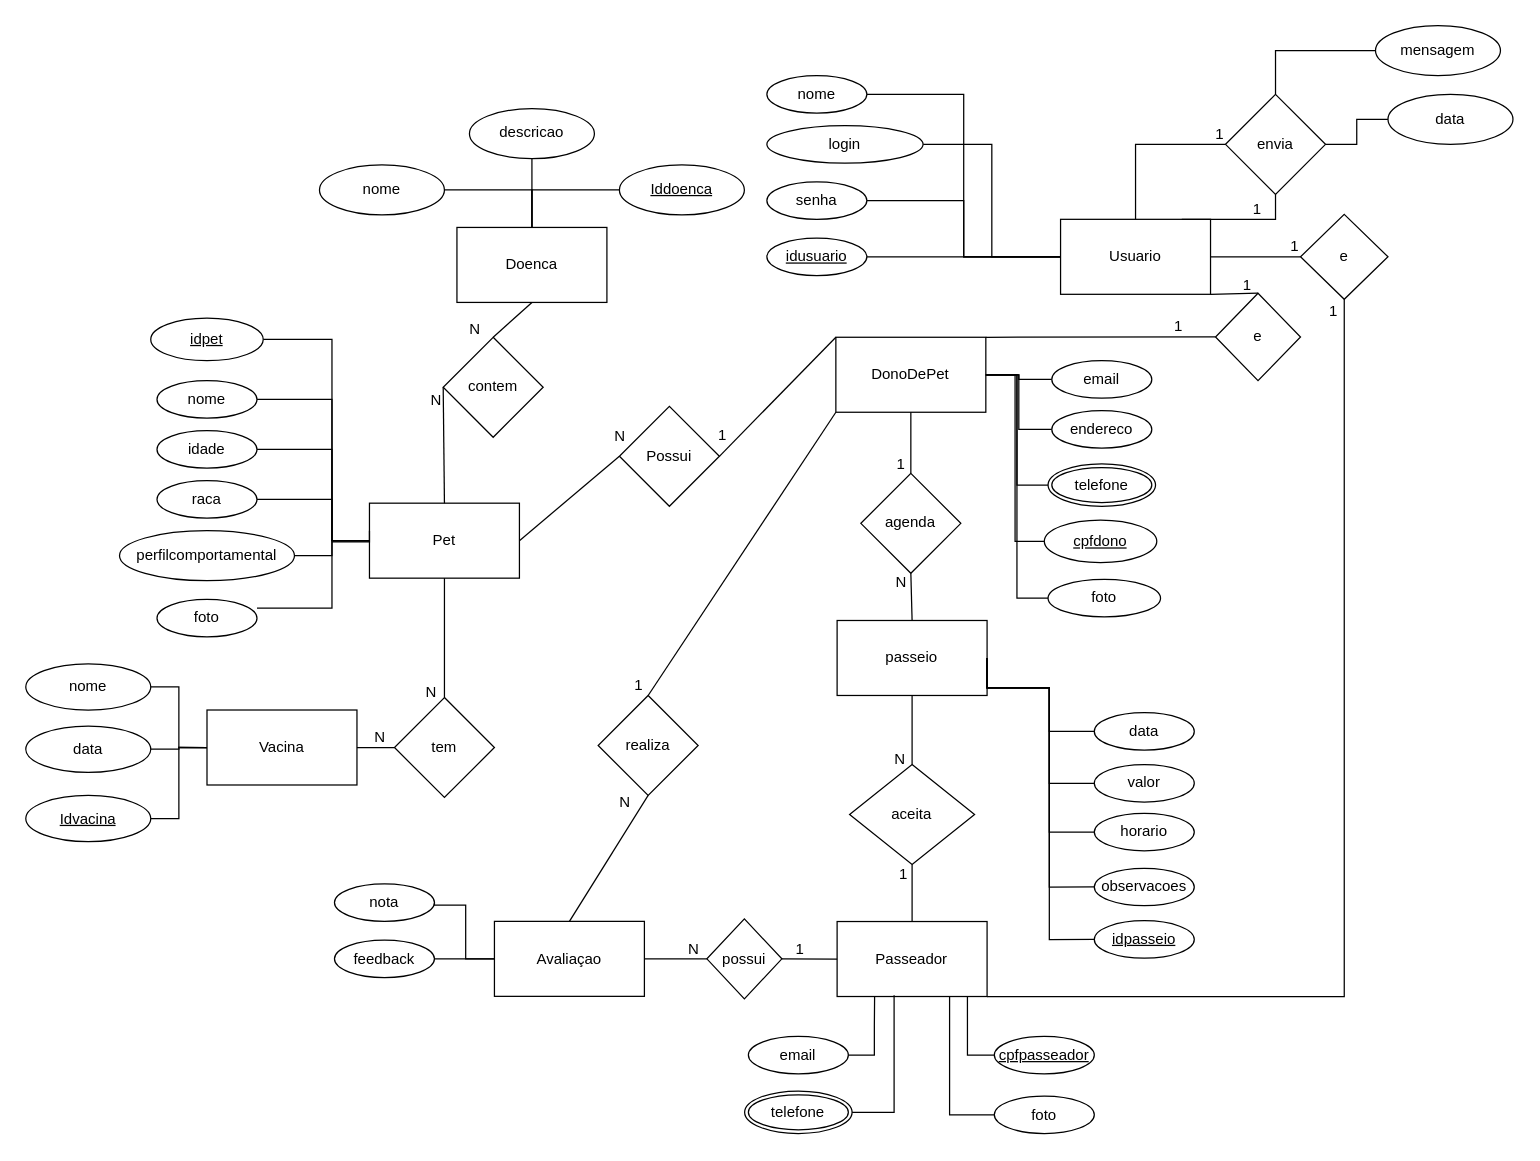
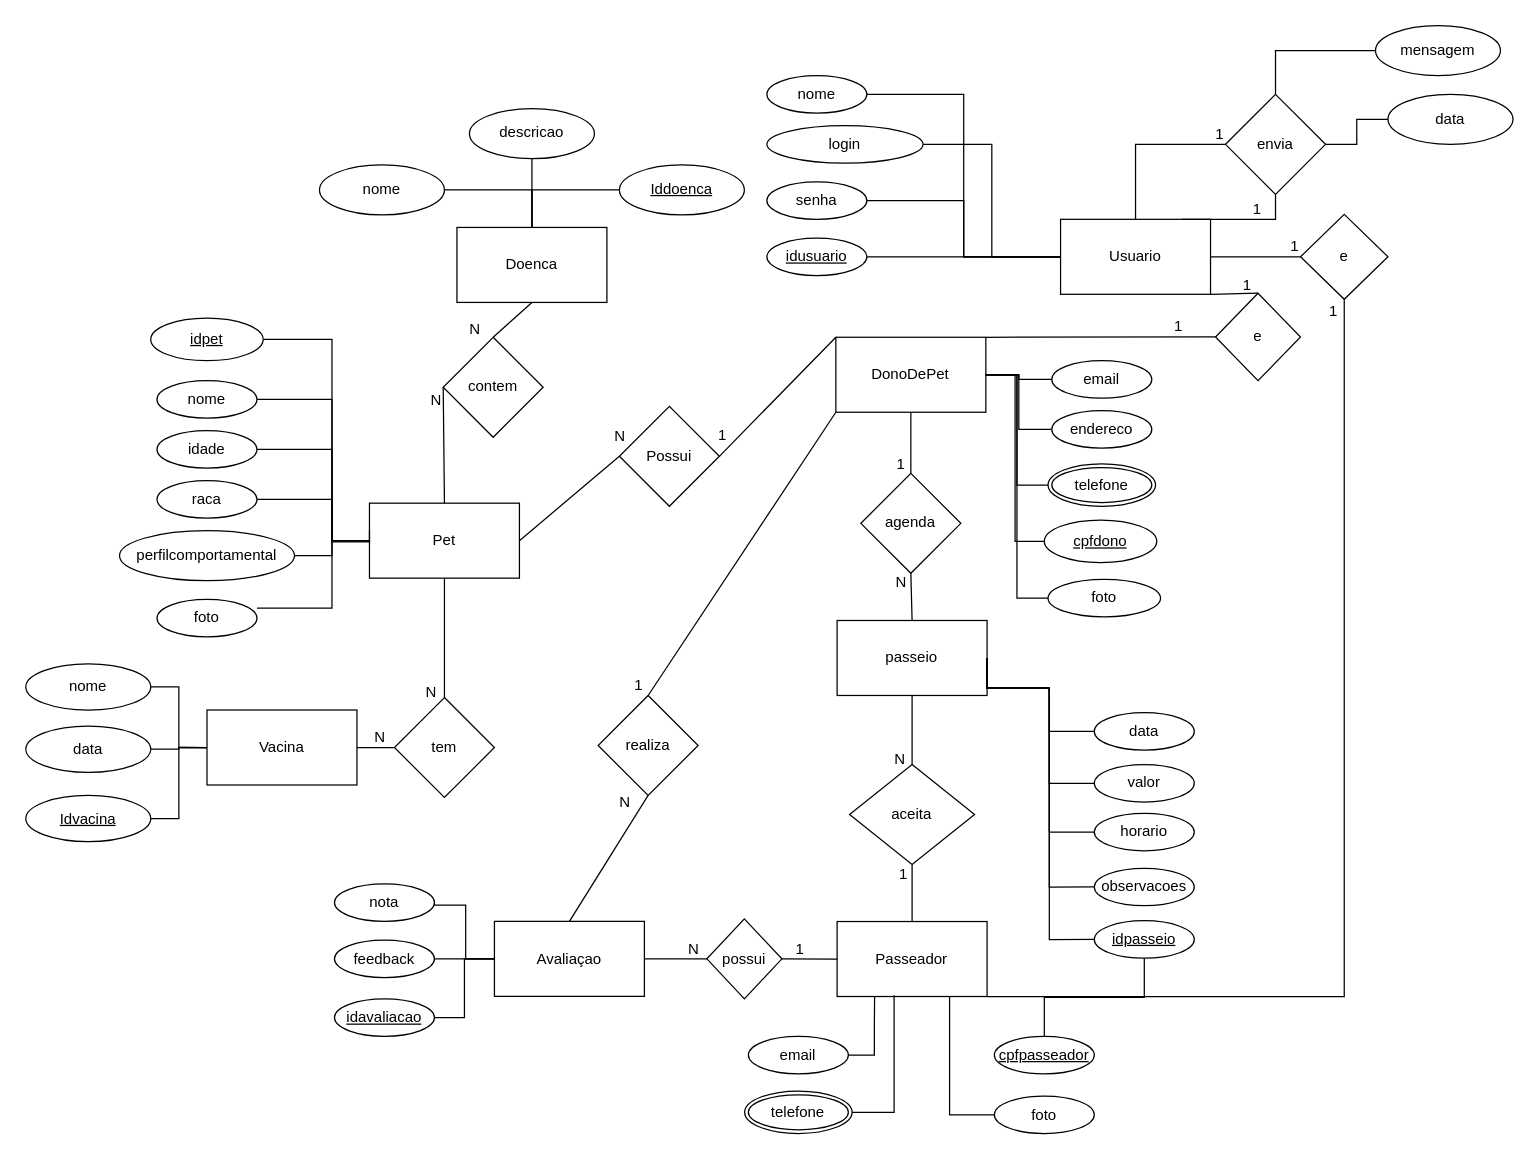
none -> (464, 1006)
none -> (384, 1018)
(967, 1039) -> (1044, 1018)
